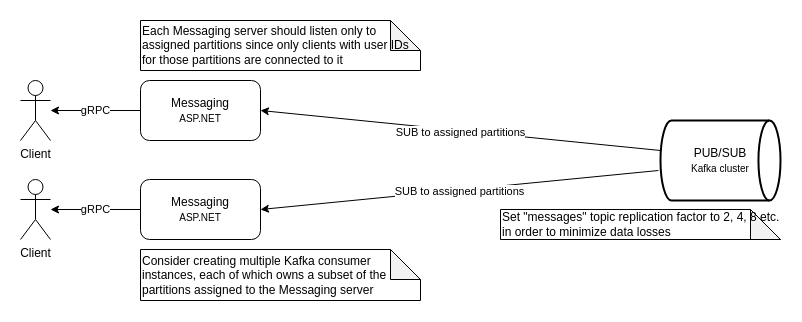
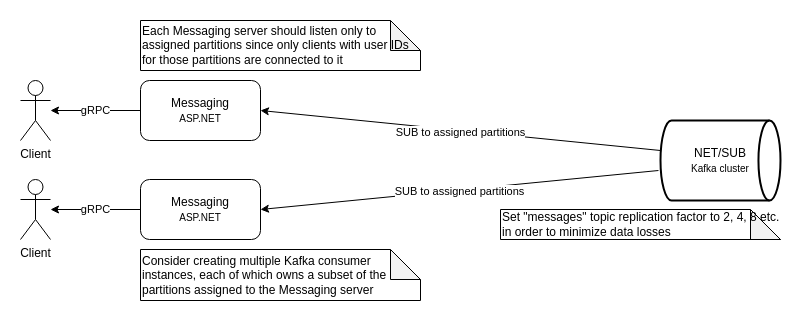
(721, 161) -> (721, 161)
